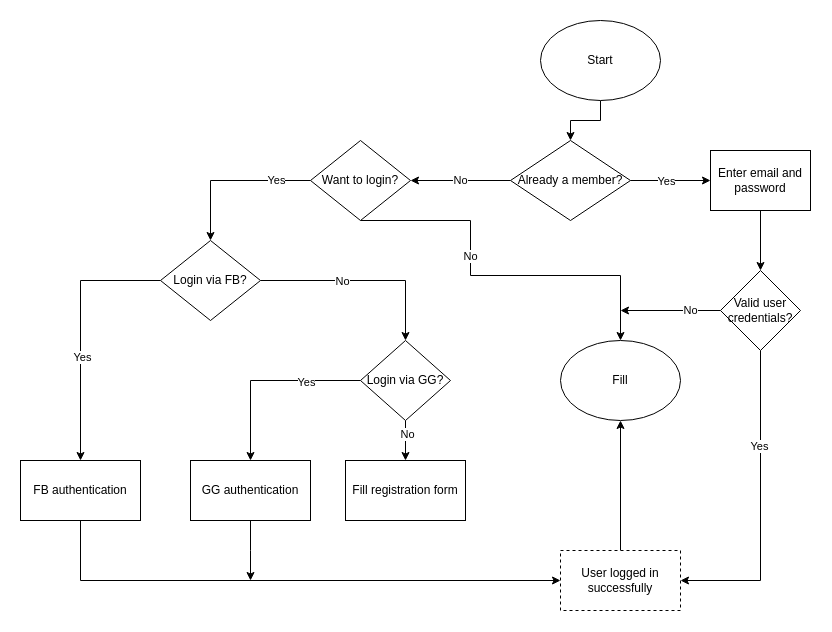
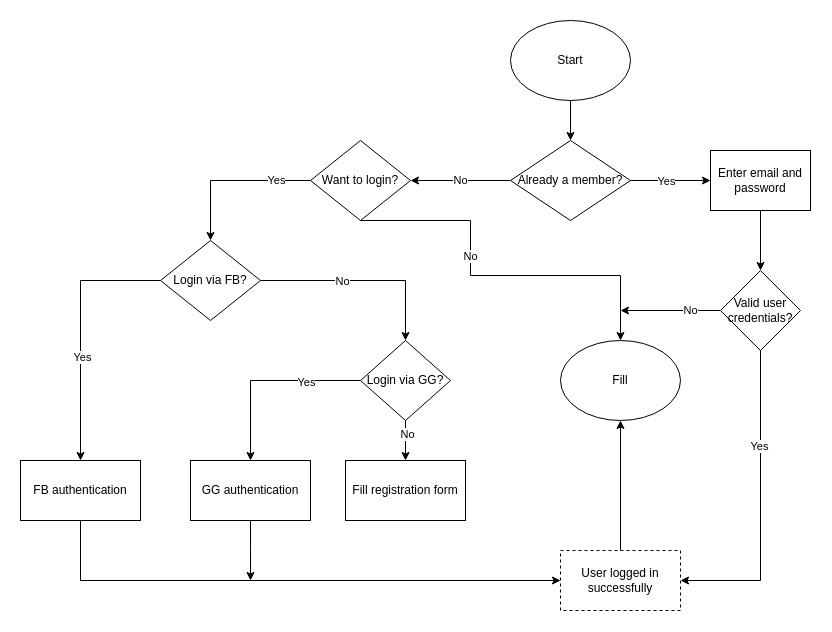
(601, 61) -> (571, 61)
